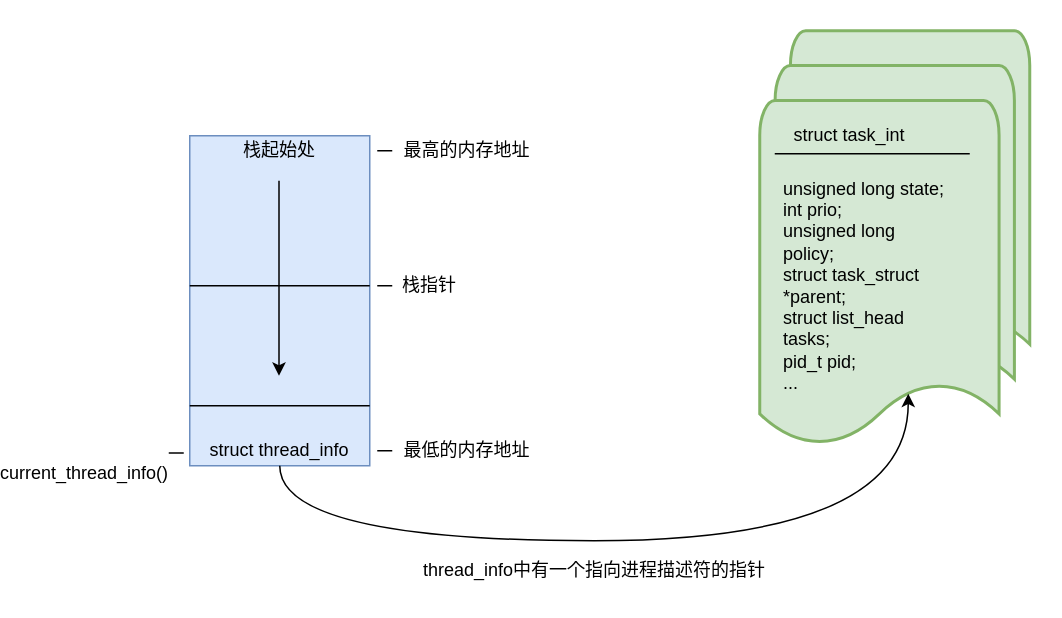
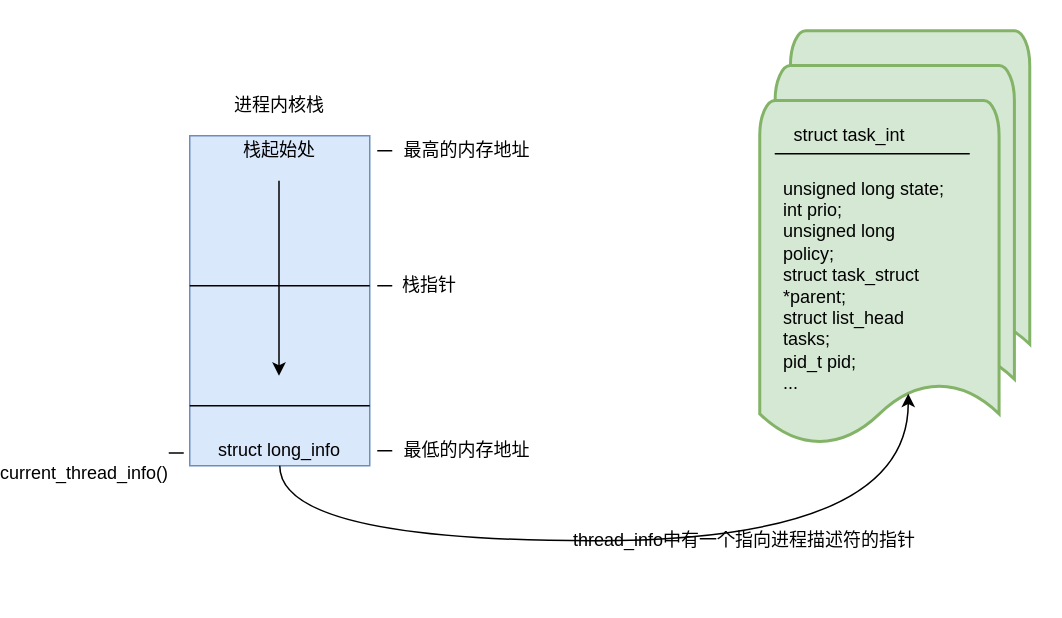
none -> (280, 106)
(280, 451) -> (280, 451)
(595, 571) -> (745, 541)
